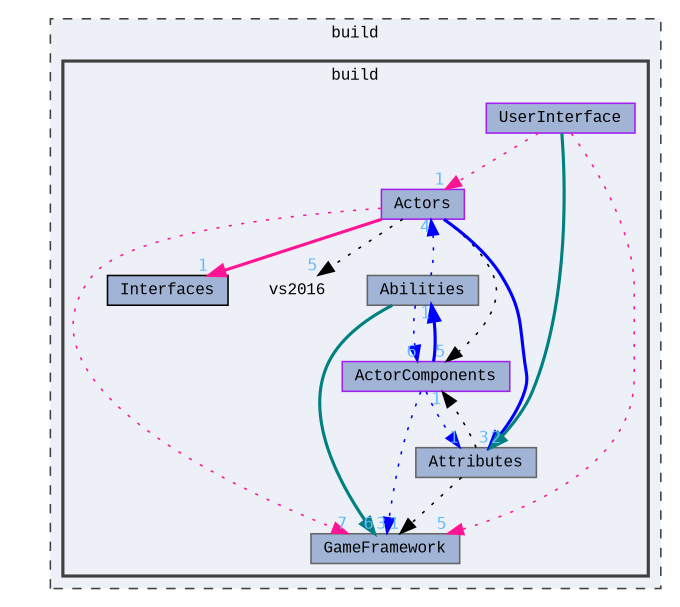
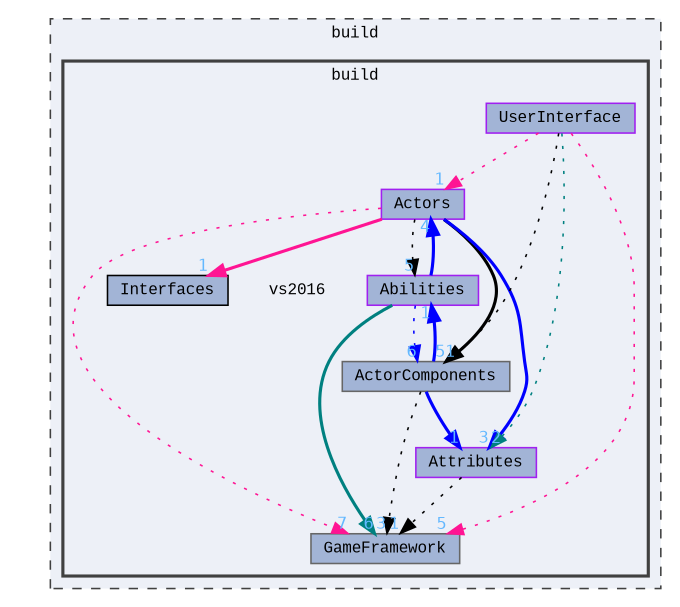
(367, 243) -> (413, 240)
(433, 255) -> (433, 255)
(496, 286) -> (496, 286)
(423, 290) -> (423, 290)
(558, 291) -> (558, 291)
(426, 376) -> (426, 376)
(437, 414) -> (437, 414)
(465, 425) -> (527, 252)
(401, 454) -> (401, 454)
(476, 463) -> (476, 463)
